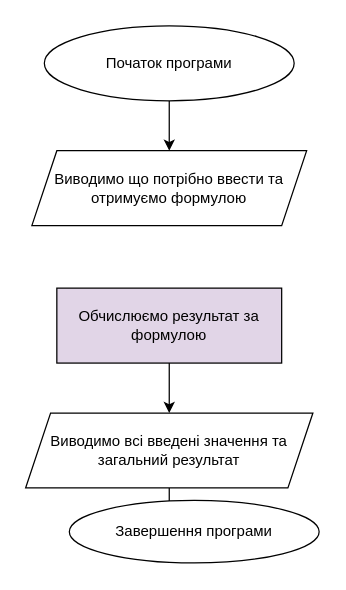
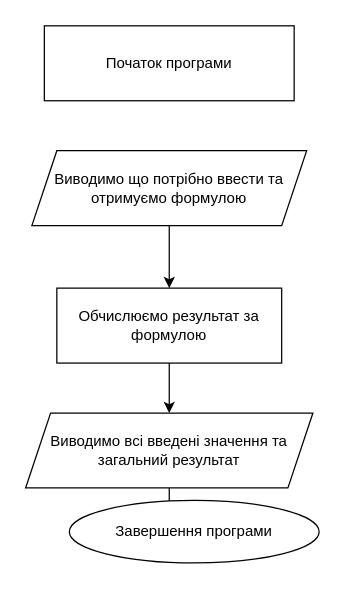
(169, 63) -> (169, 63)
(169, 122) -> none
none -> (169, 253)
(169, 326) -> (169, 326)
